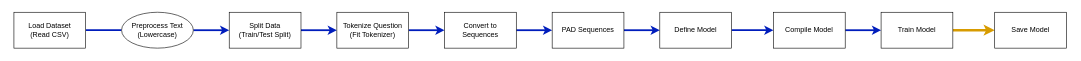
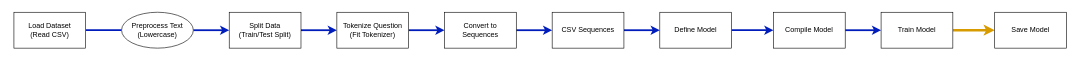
(588, 30) -> (588, 30)
